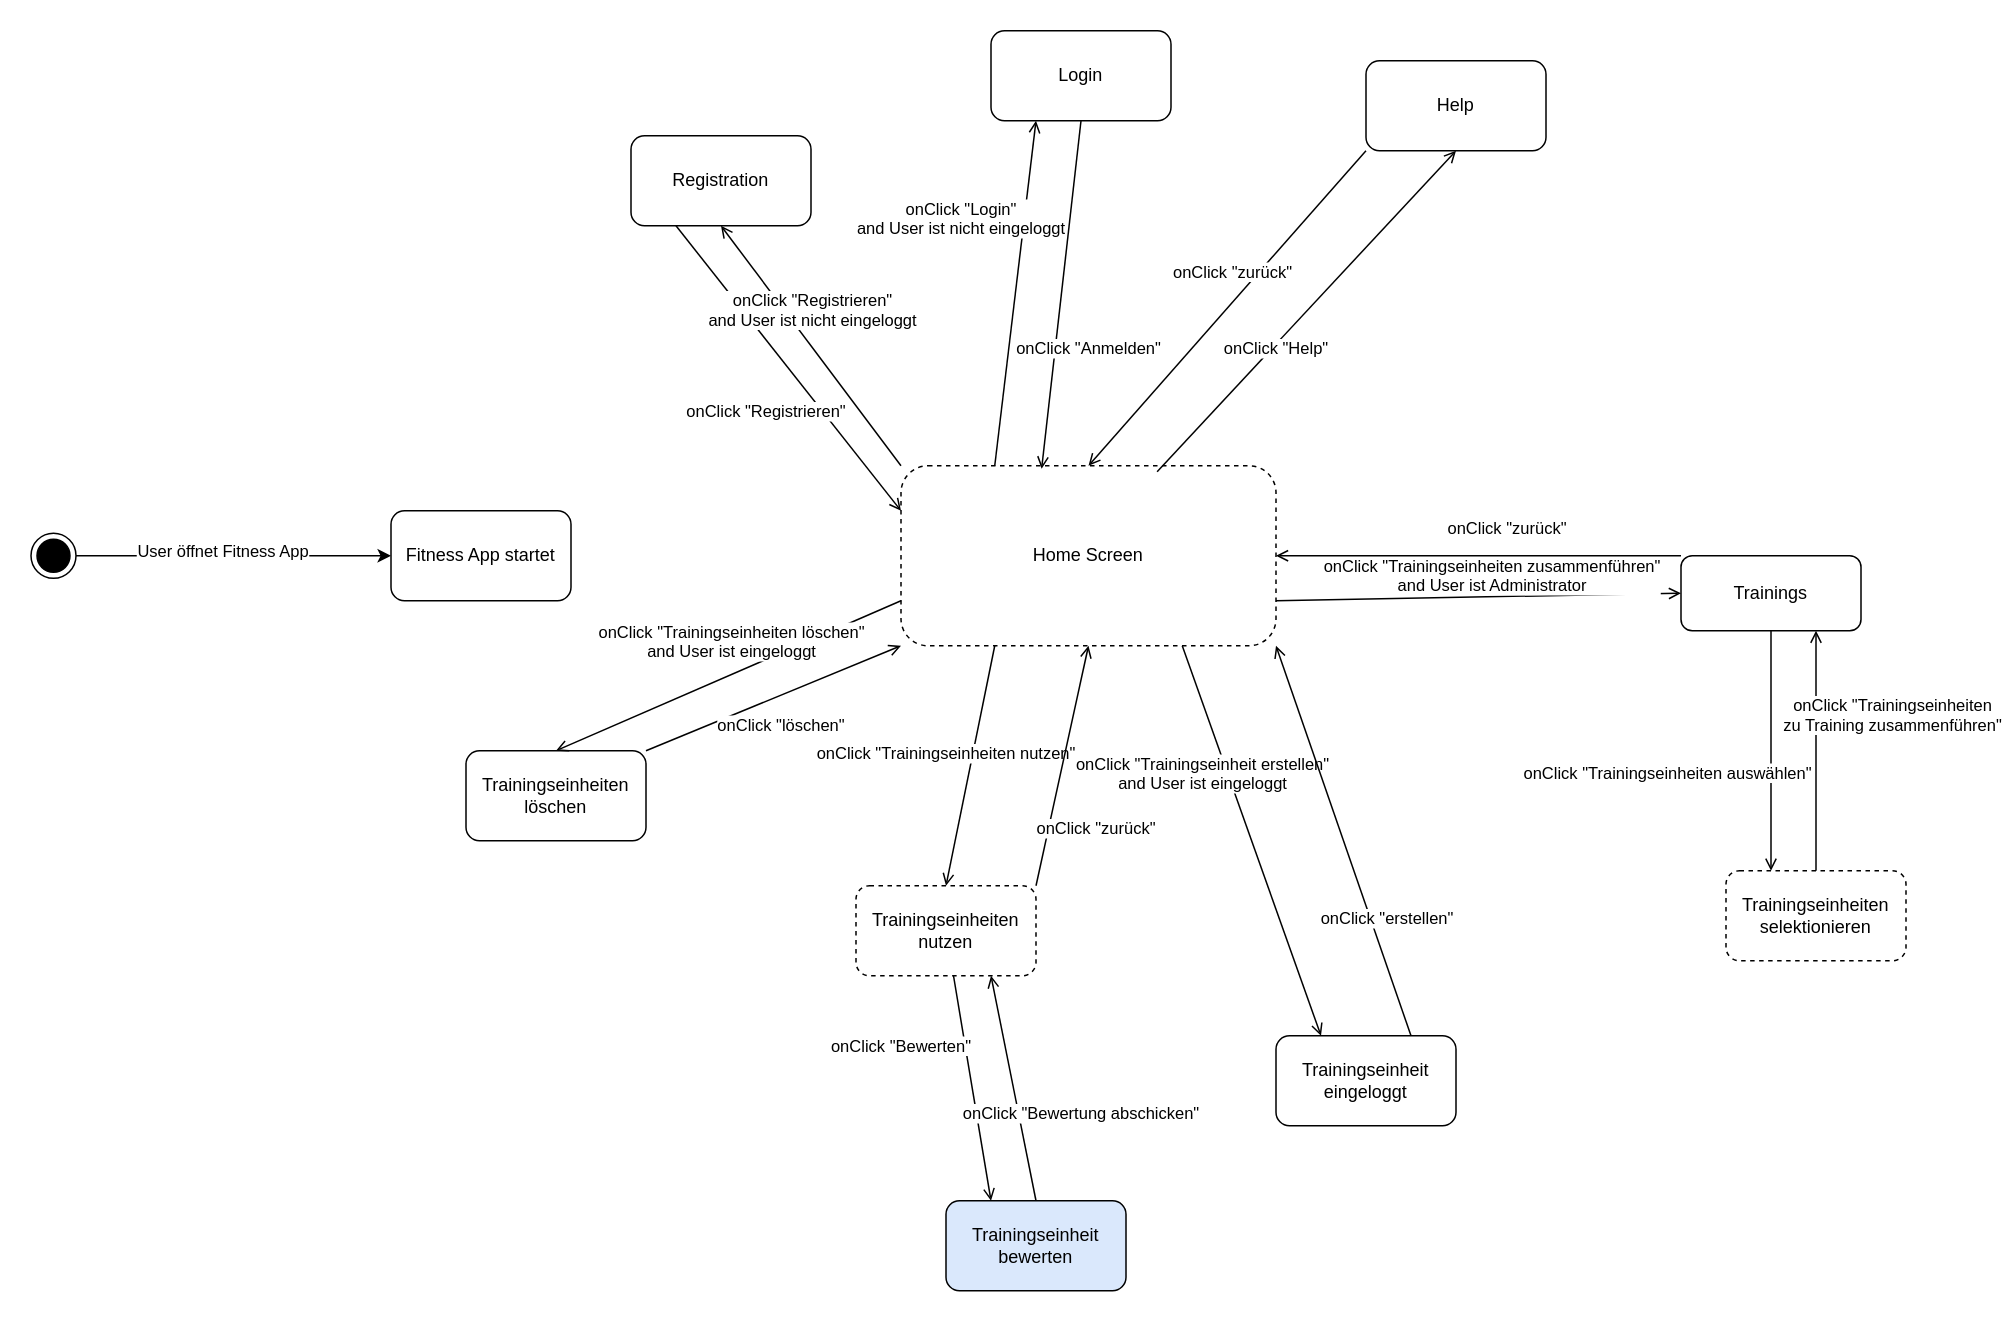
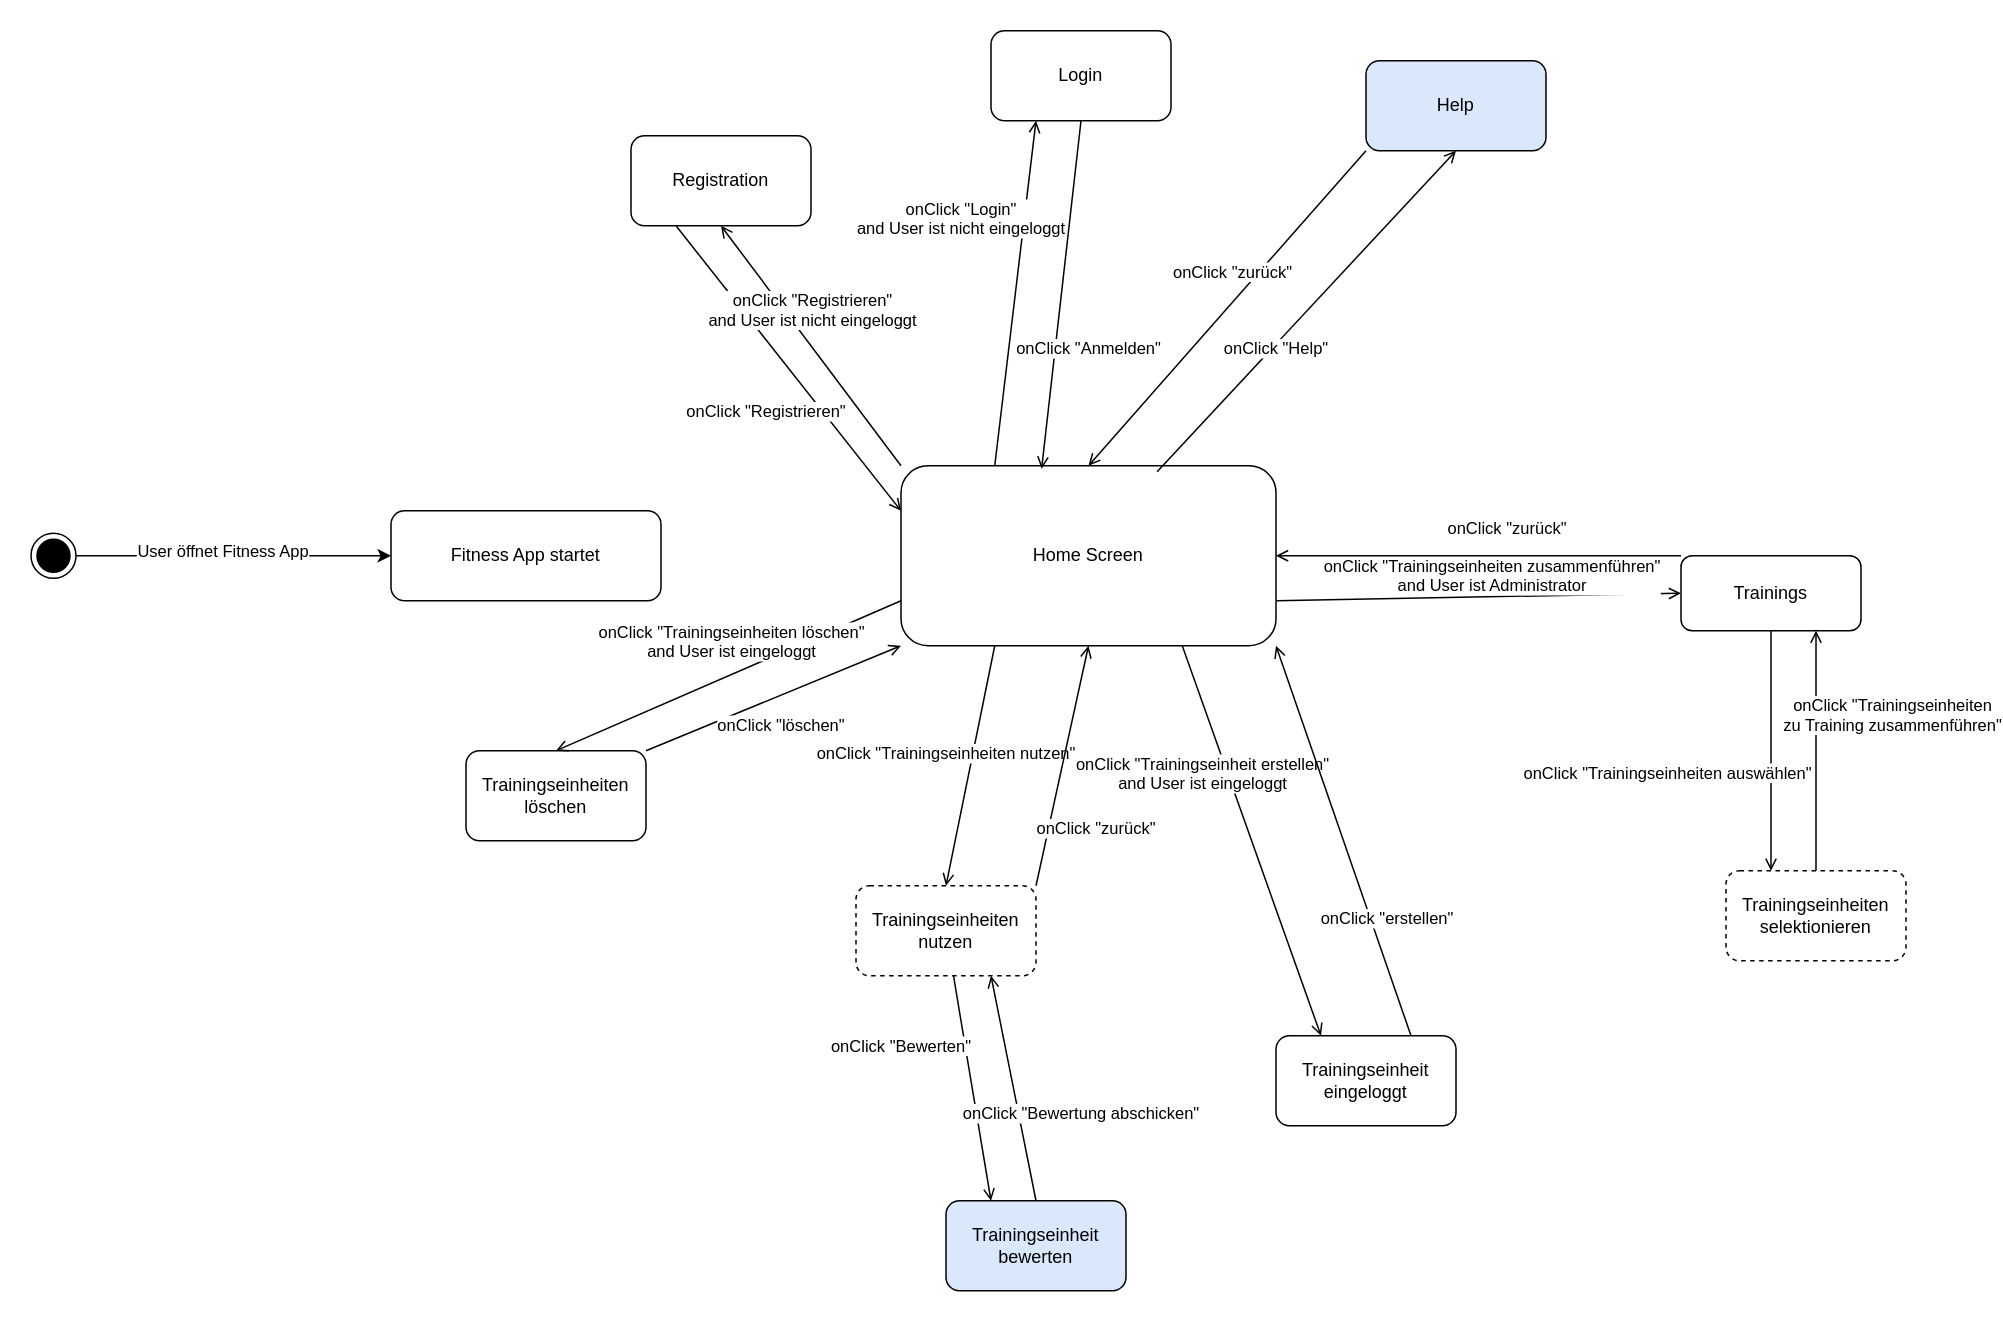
(1456, 106) -> (1456, 106)
(481, 556) -> (526, 556)
(1088, 556) -> (1088, 556)
